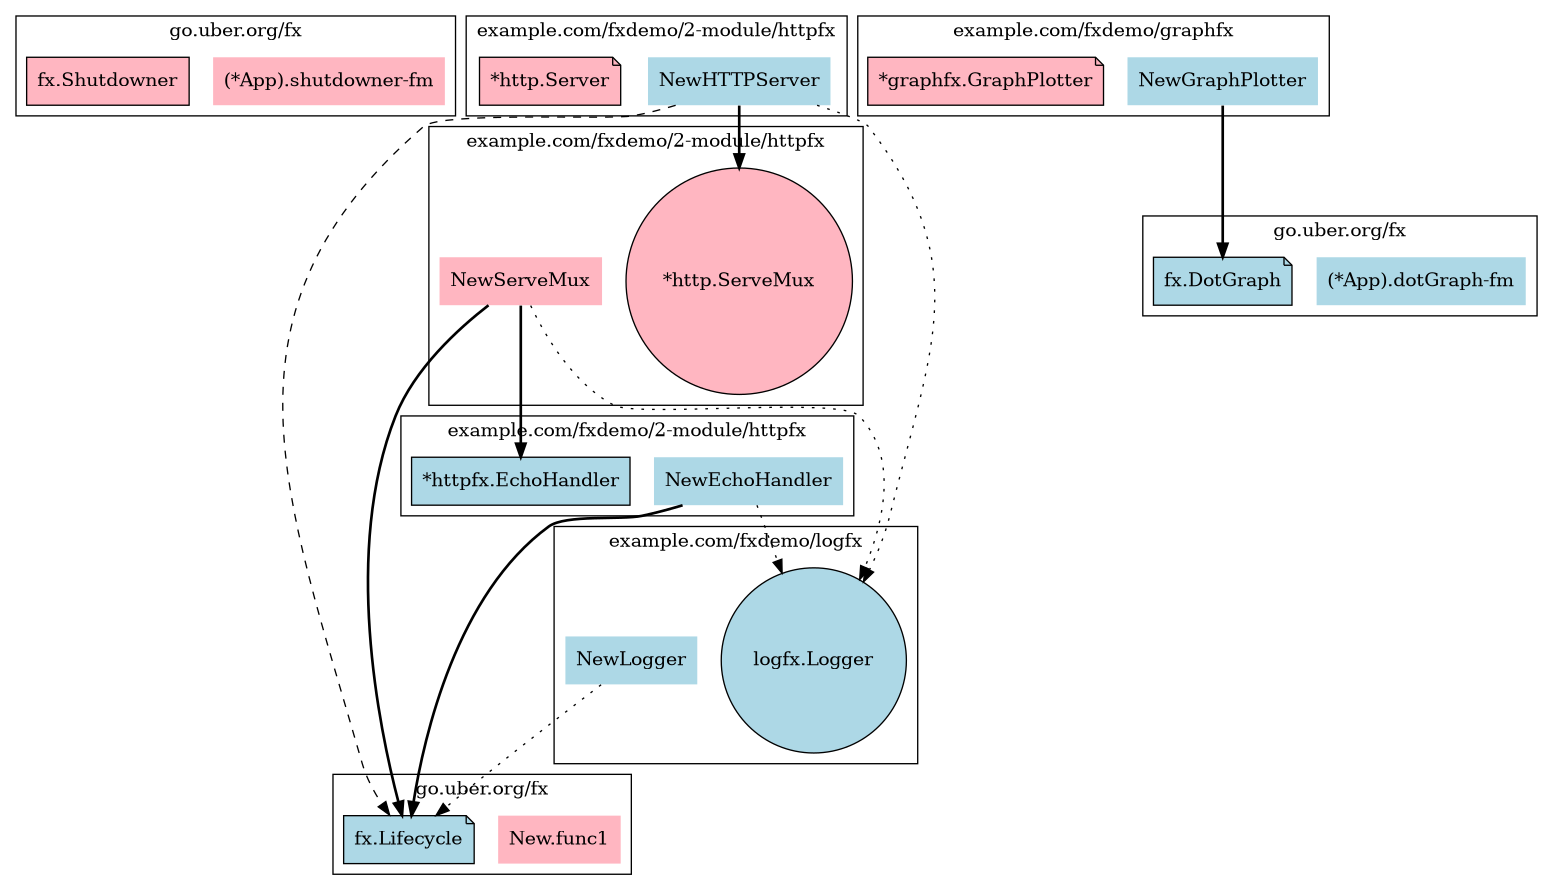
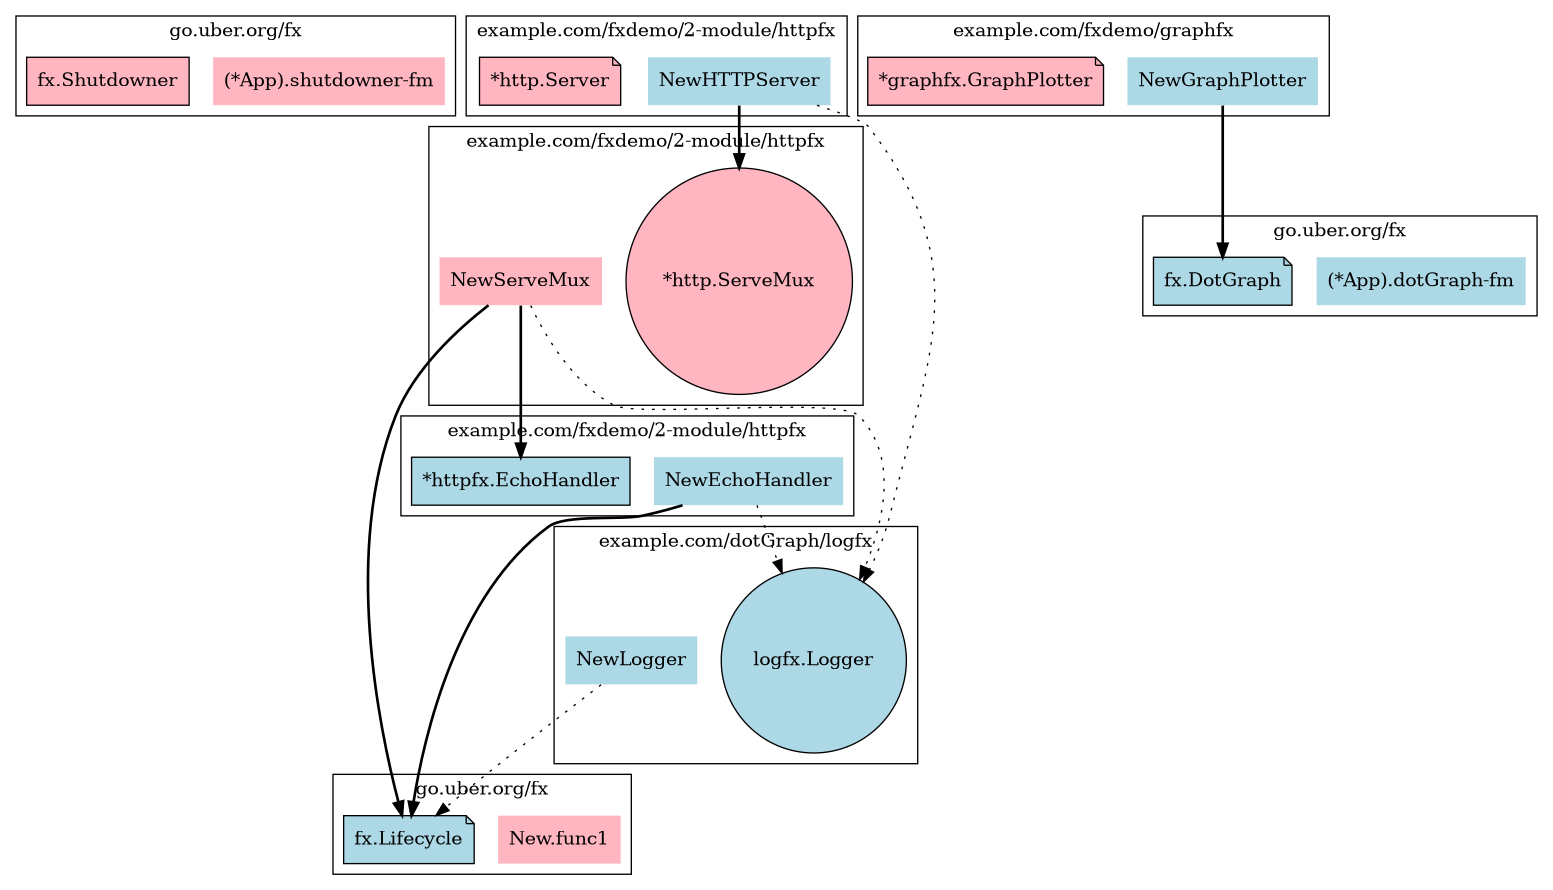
(293, 324) -> none
(736, 542) -> (736, 542)
